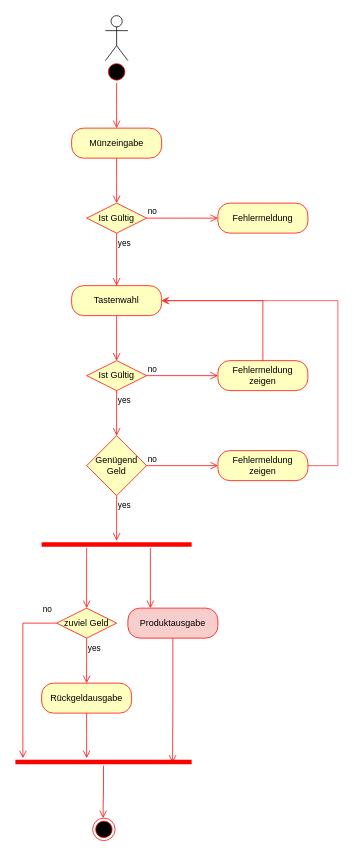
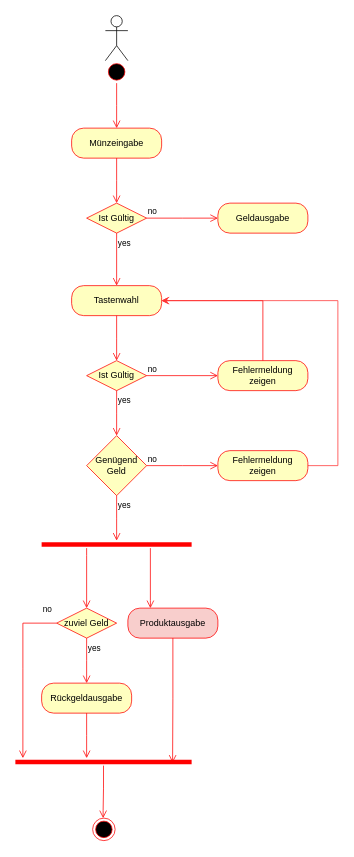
(263, 218) -> (263, 218)
